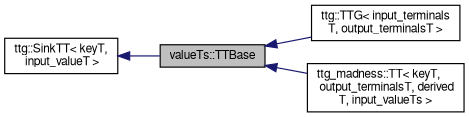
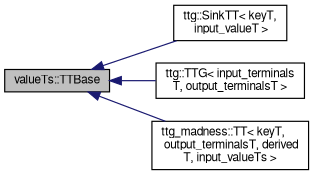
(145, 56) -> (140, 53)
